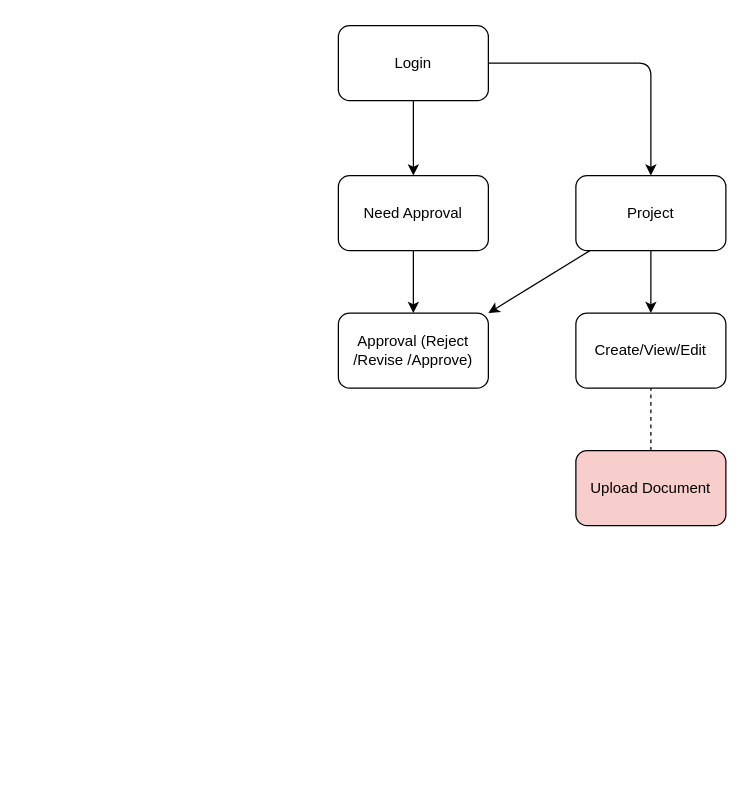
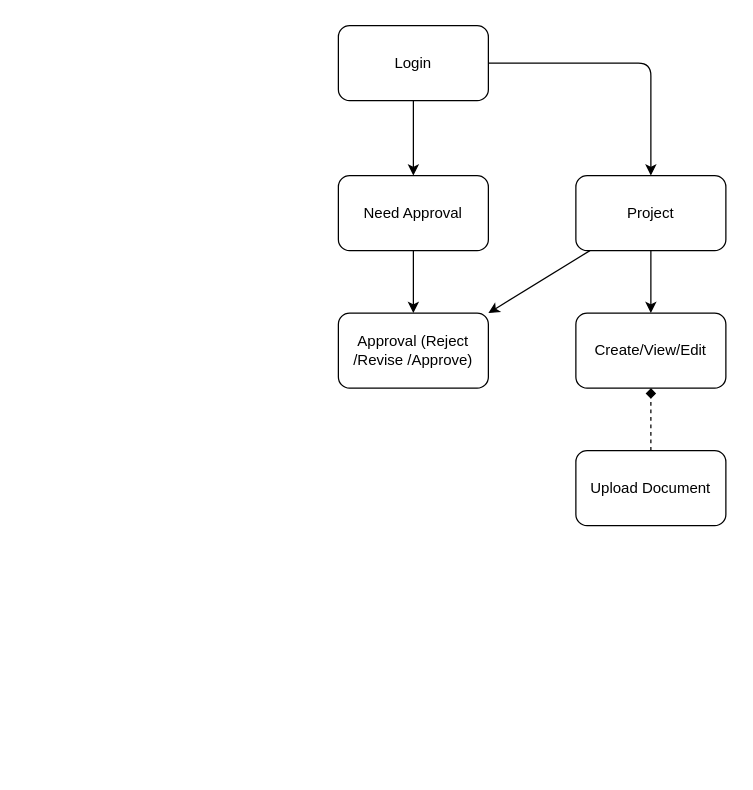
(651, 393) -> (651, 398)
(651, 488) -> (651, 488)
